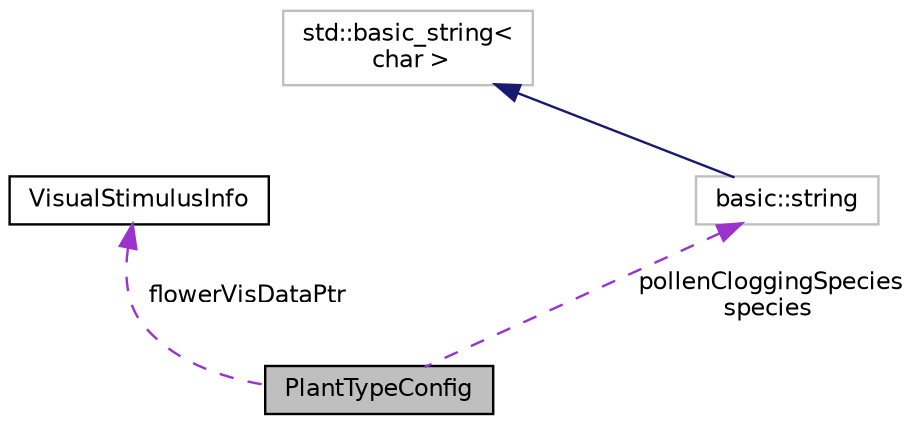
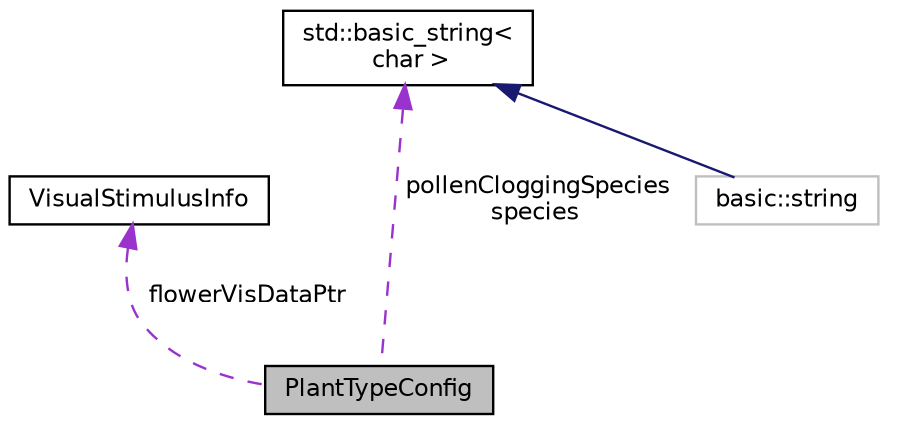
(408, 48) -> (408, 48)
(572, 300) -> (392, 238)
